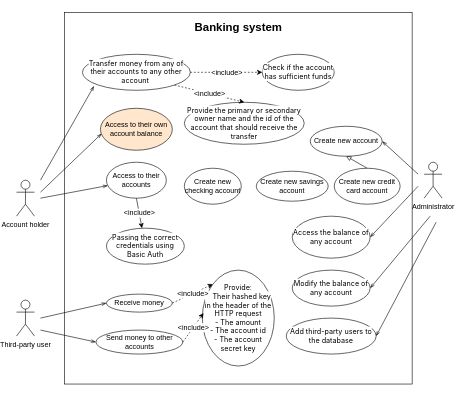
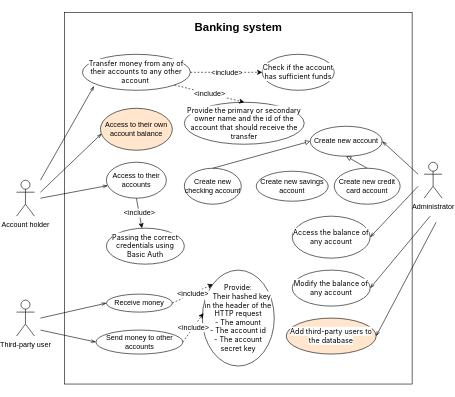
none -> (259, 155)
(332, 336) -> (332, 336)
